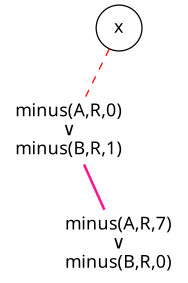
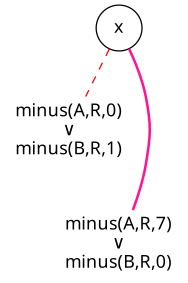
(94, 187) -> (150, 129)
